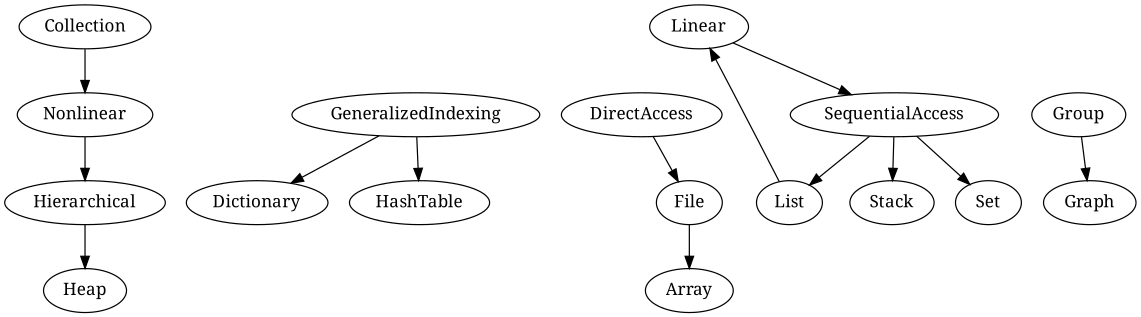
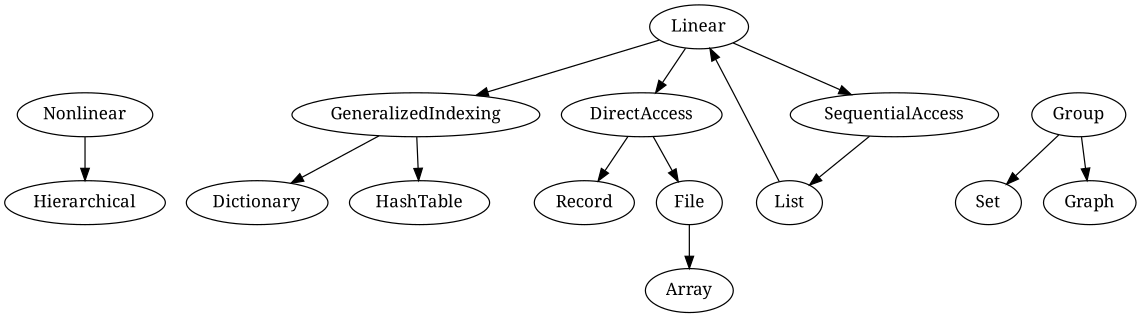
(85, 27) -> none
none -> (674, 65)
none -> (574, 66)
(939, 156) -> (1037, 155)
none -> (584, 203)
(892, 203) -> none
(85, 291) -> none
